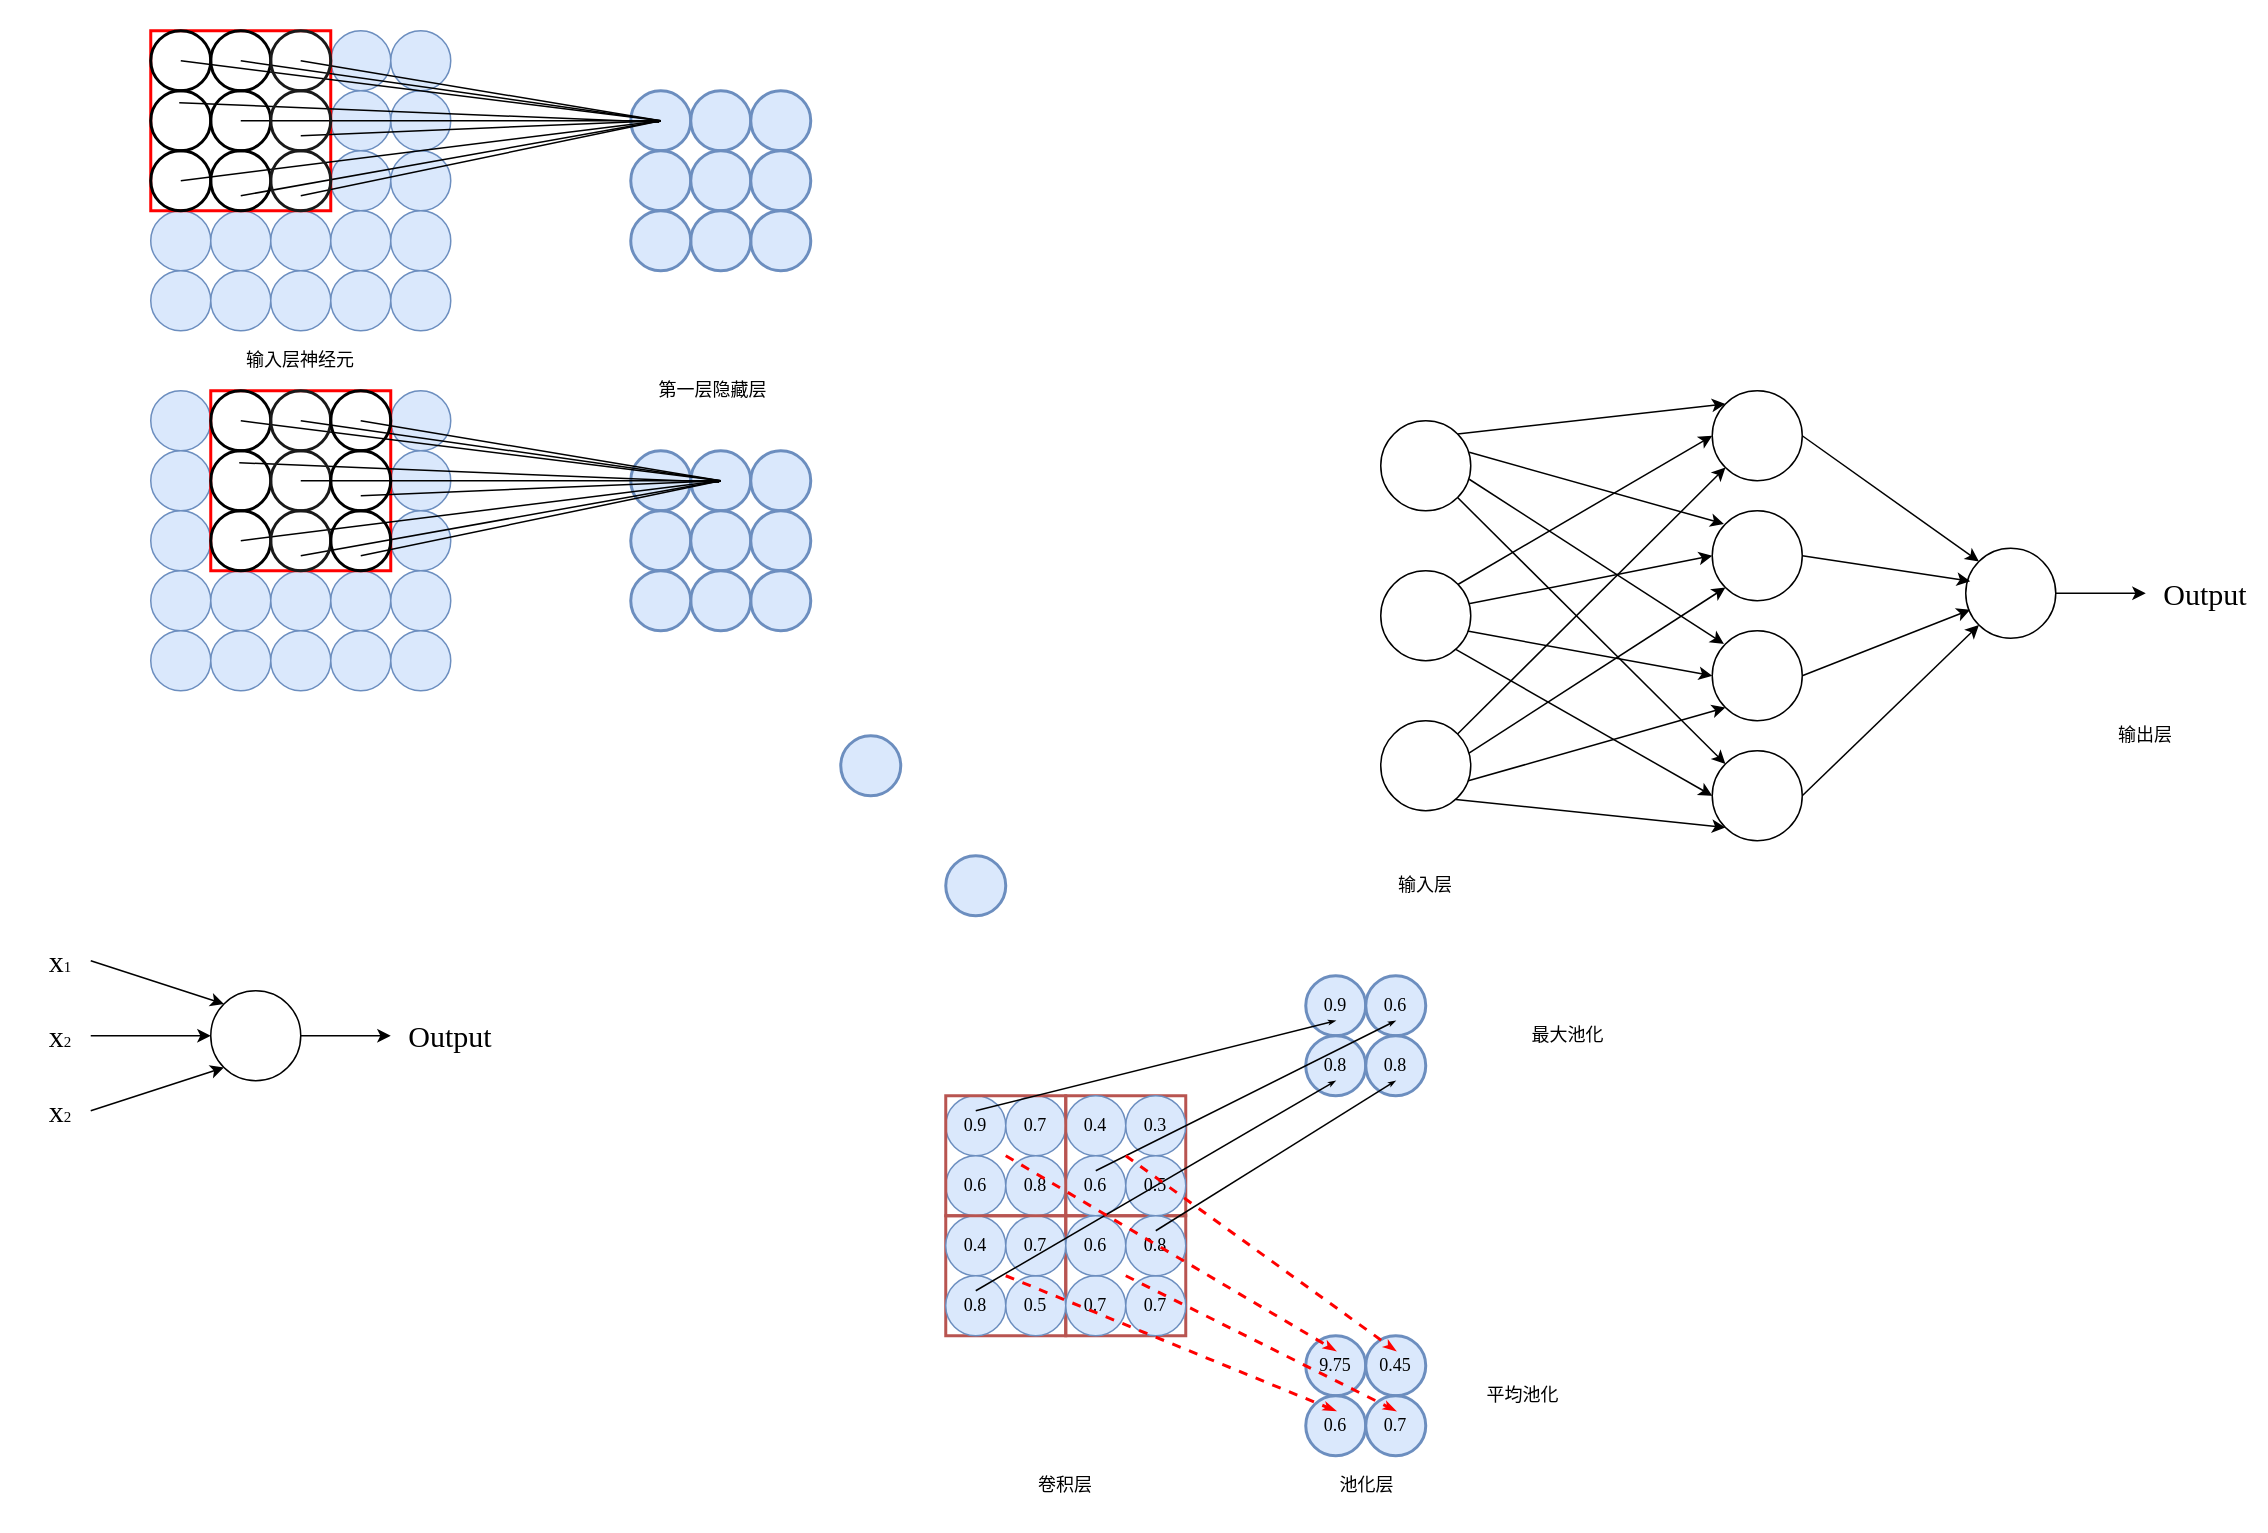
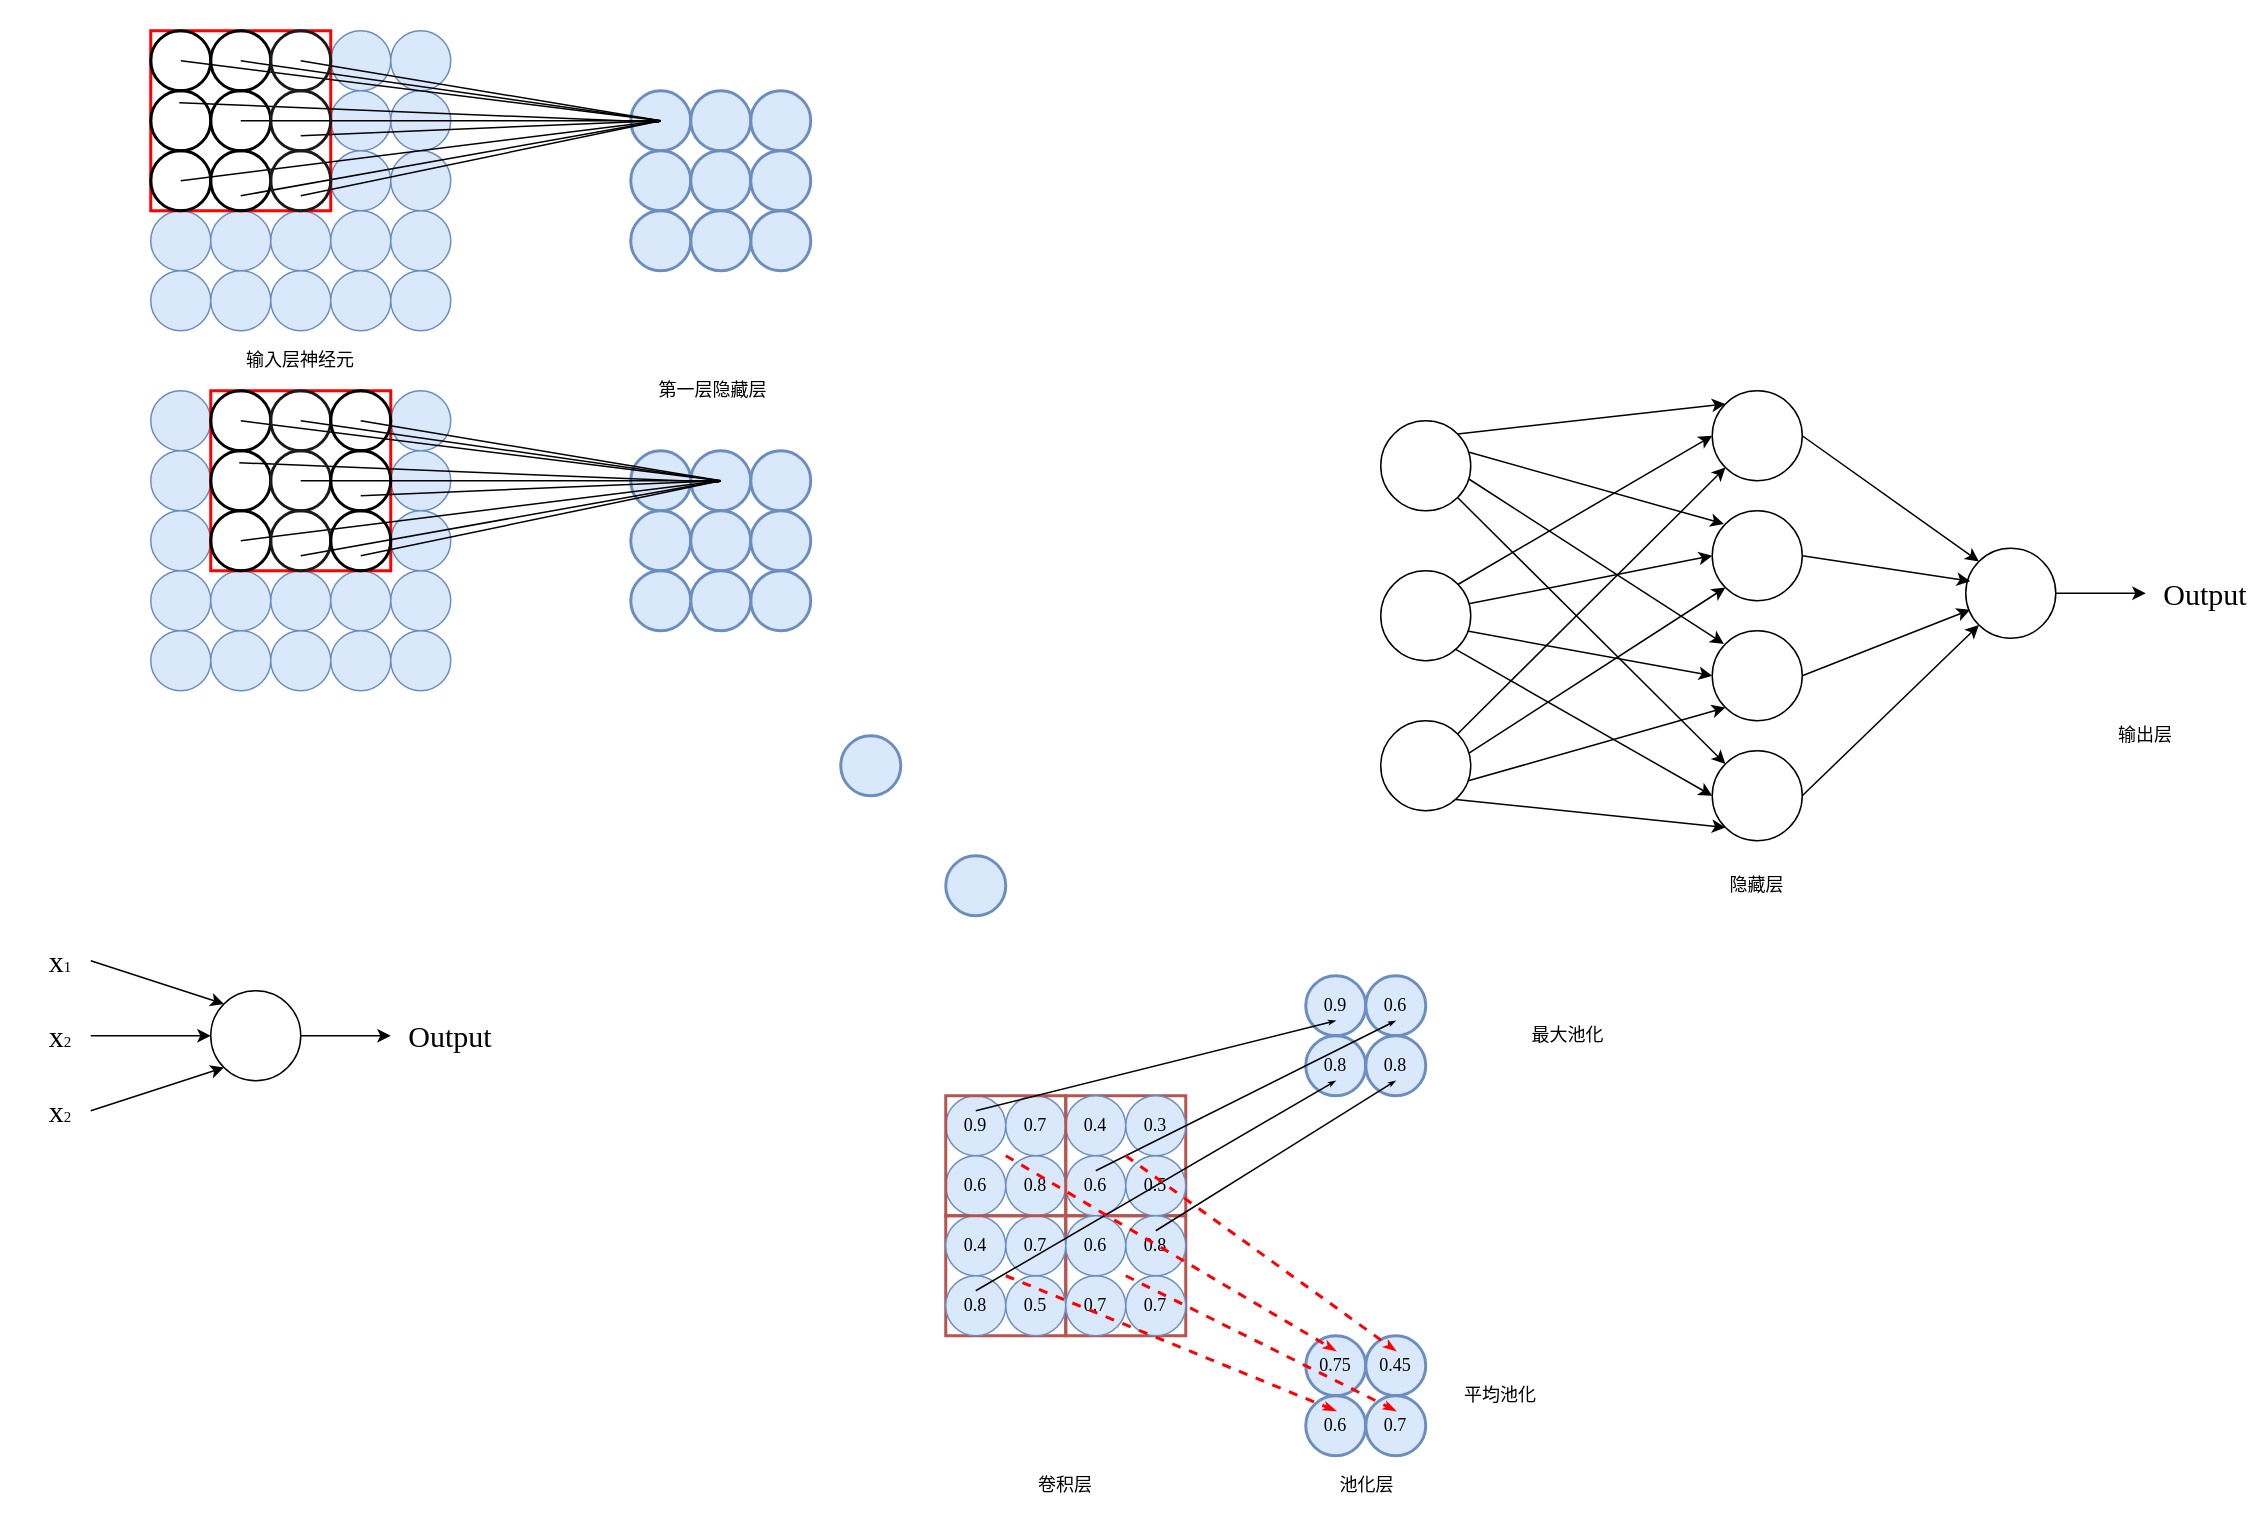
(1426, 886) -> none
none -> (1757, 886)
(1336, 1366) -> (1336, 1366)
(1523, 1396) -> (1501, 1396)
